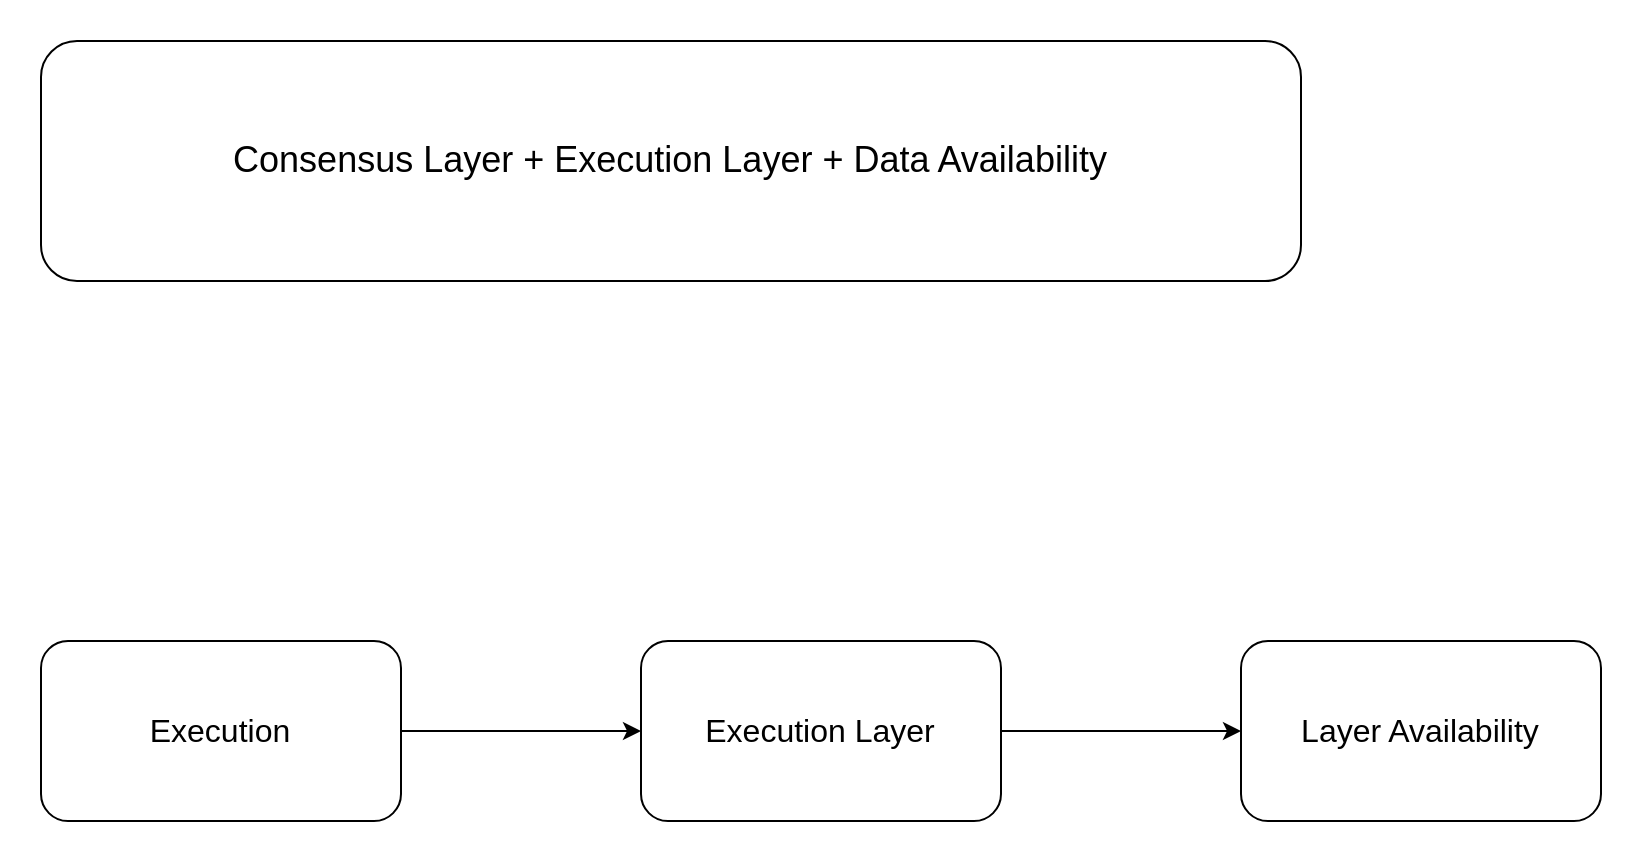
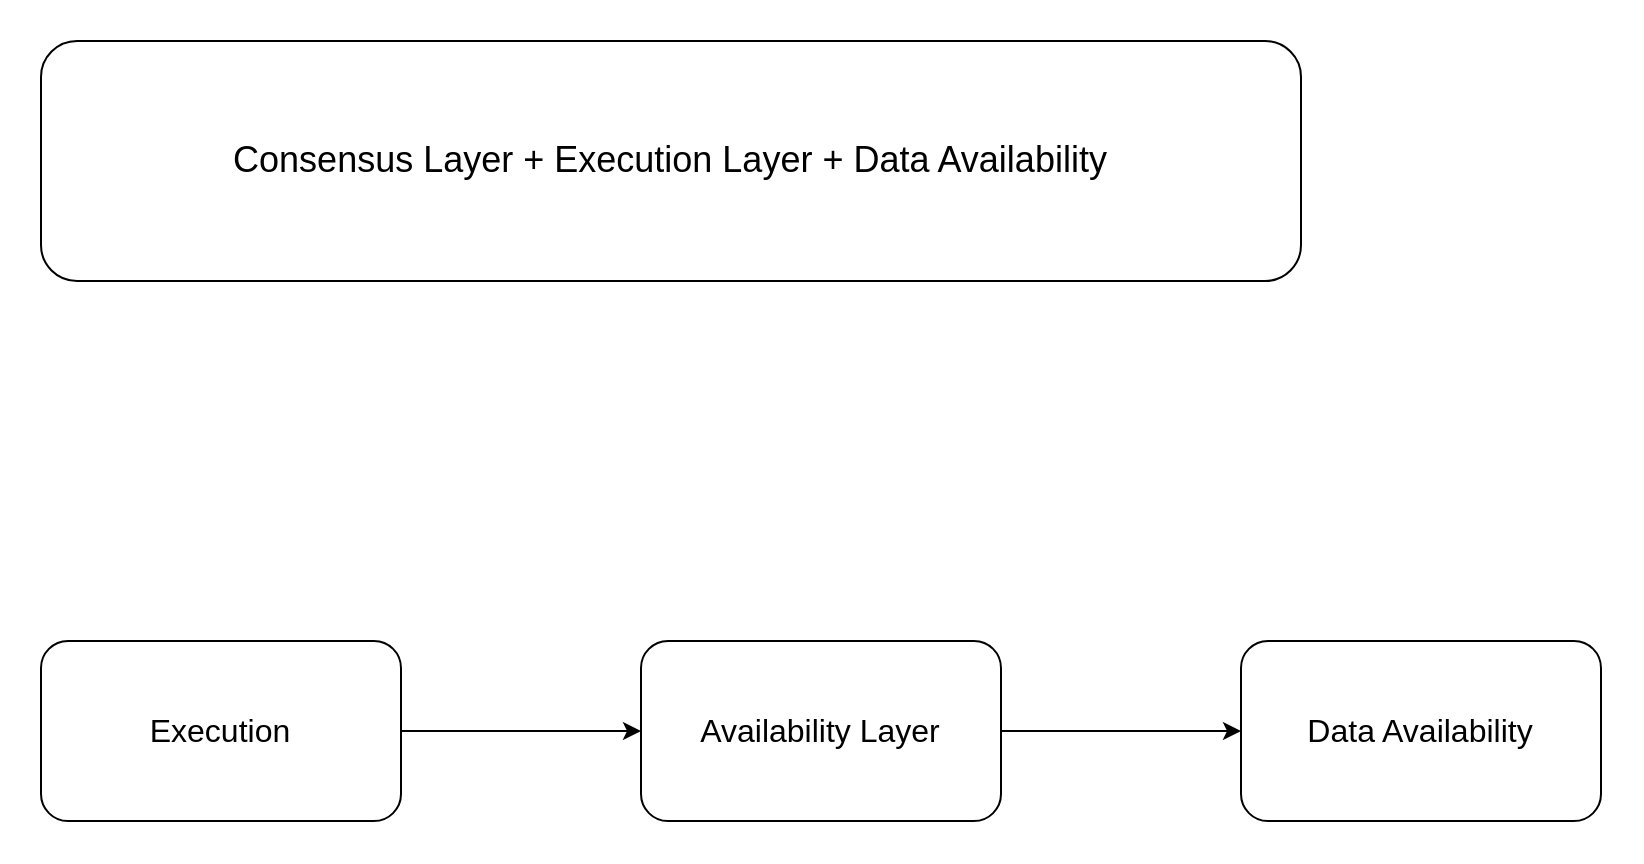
(821, 731) -> (821, 731)
(1421, 731) -> (1421, 731)
